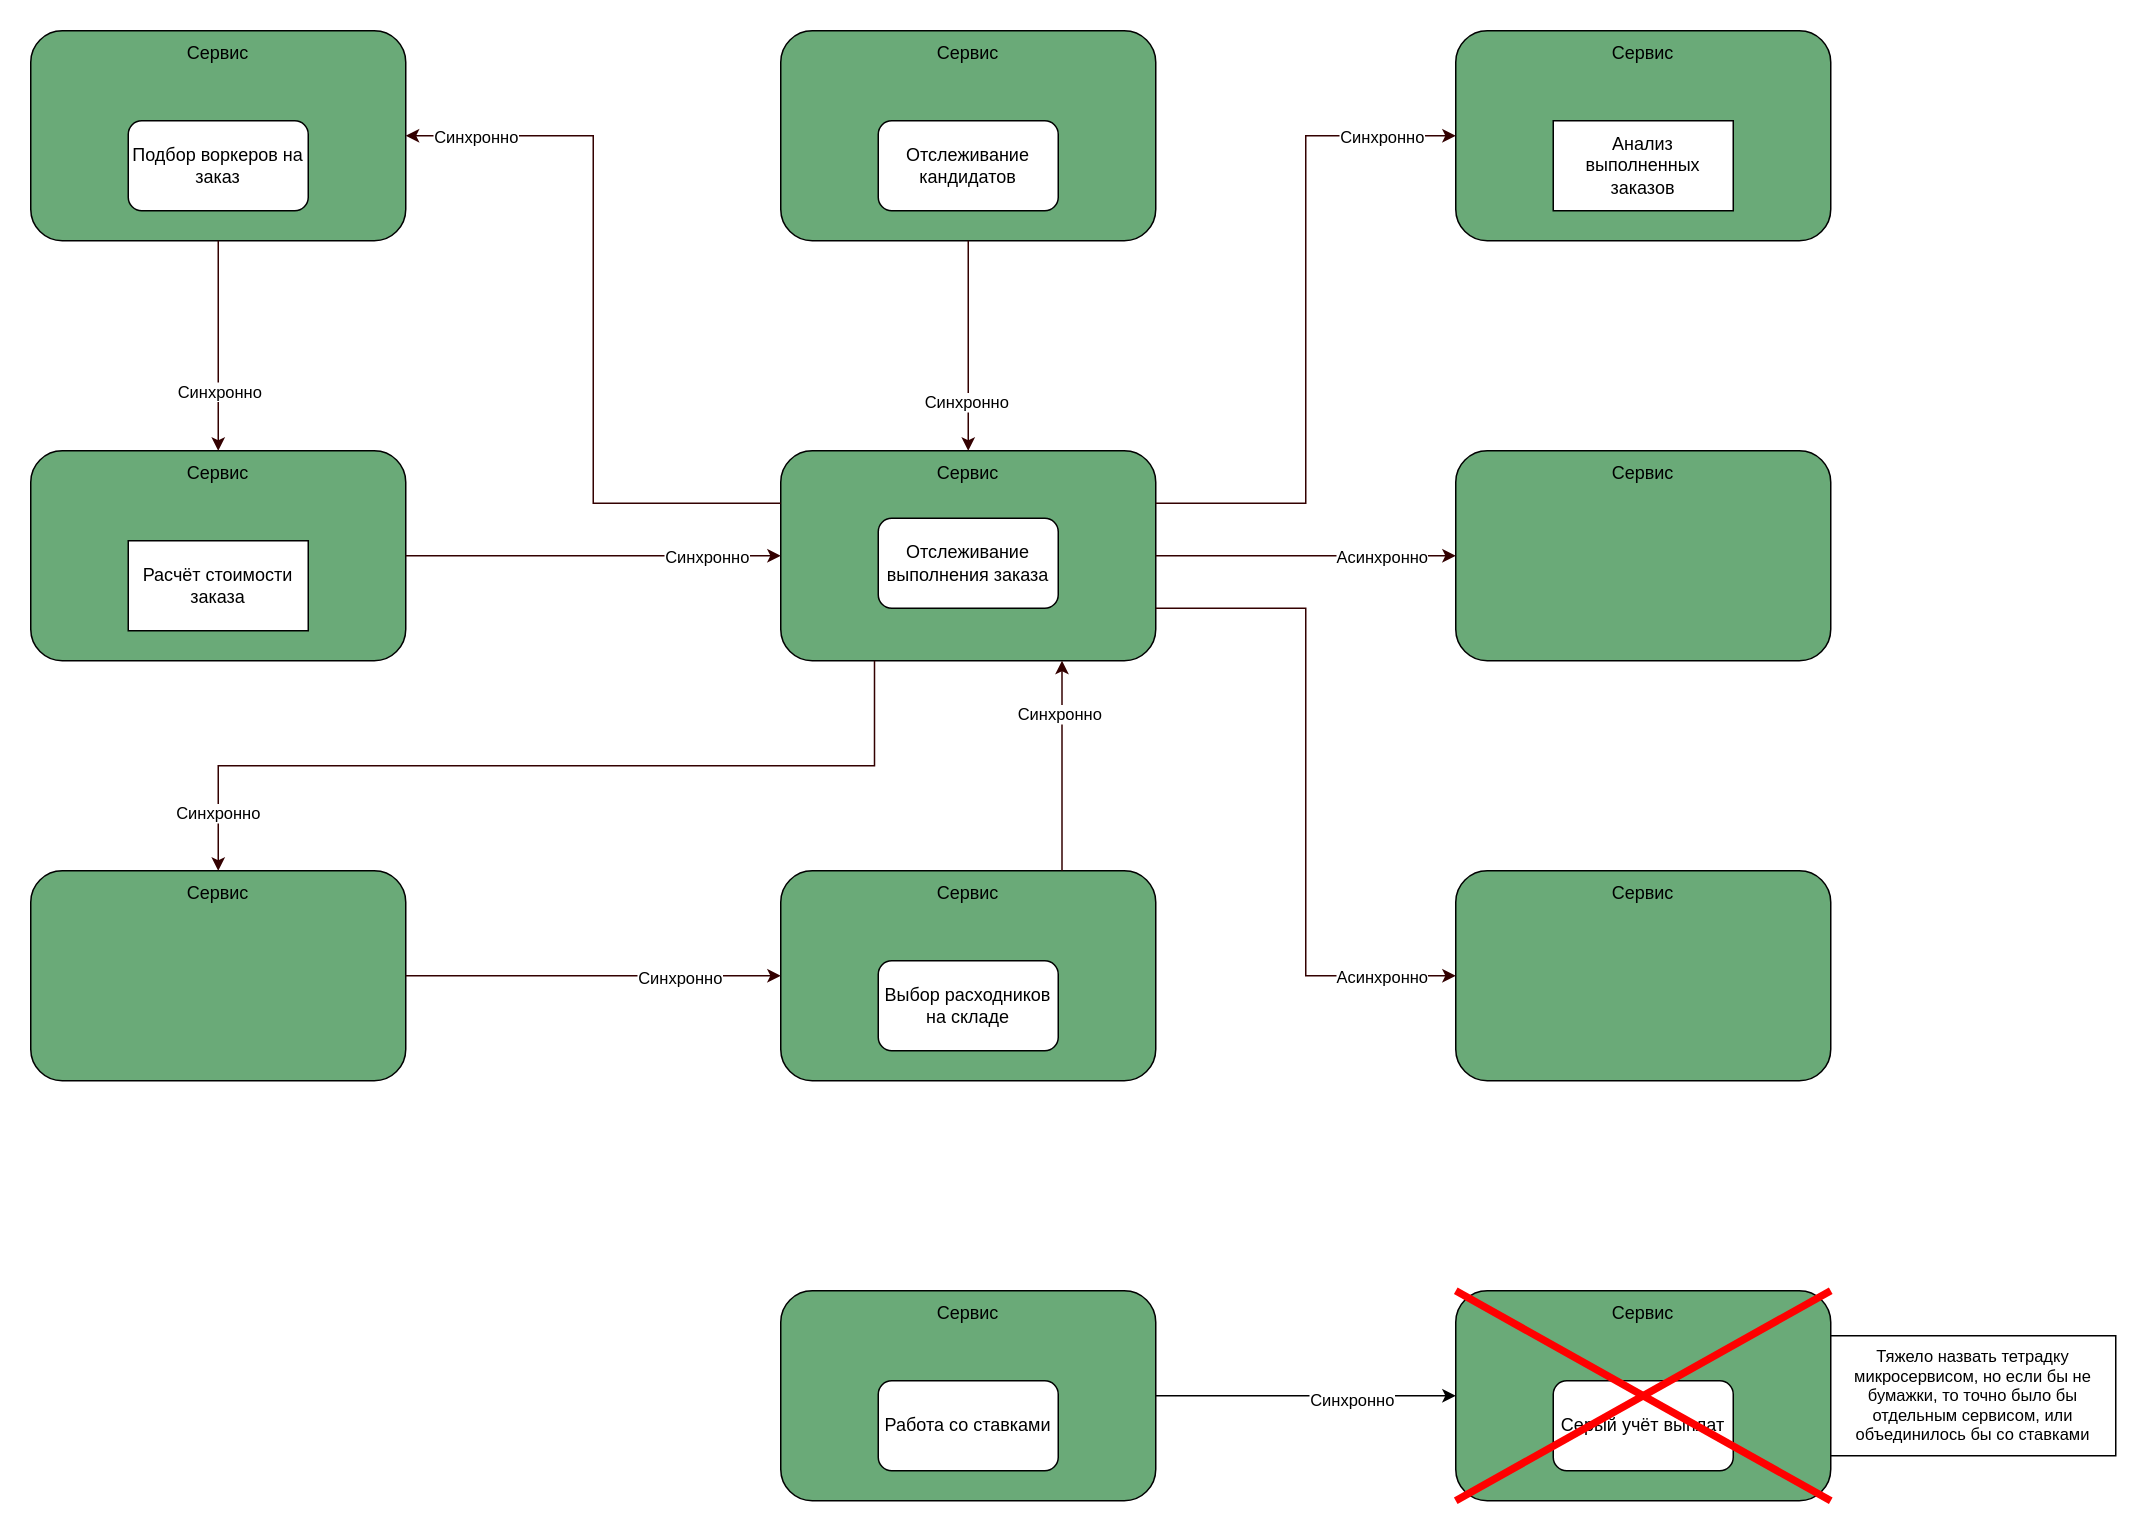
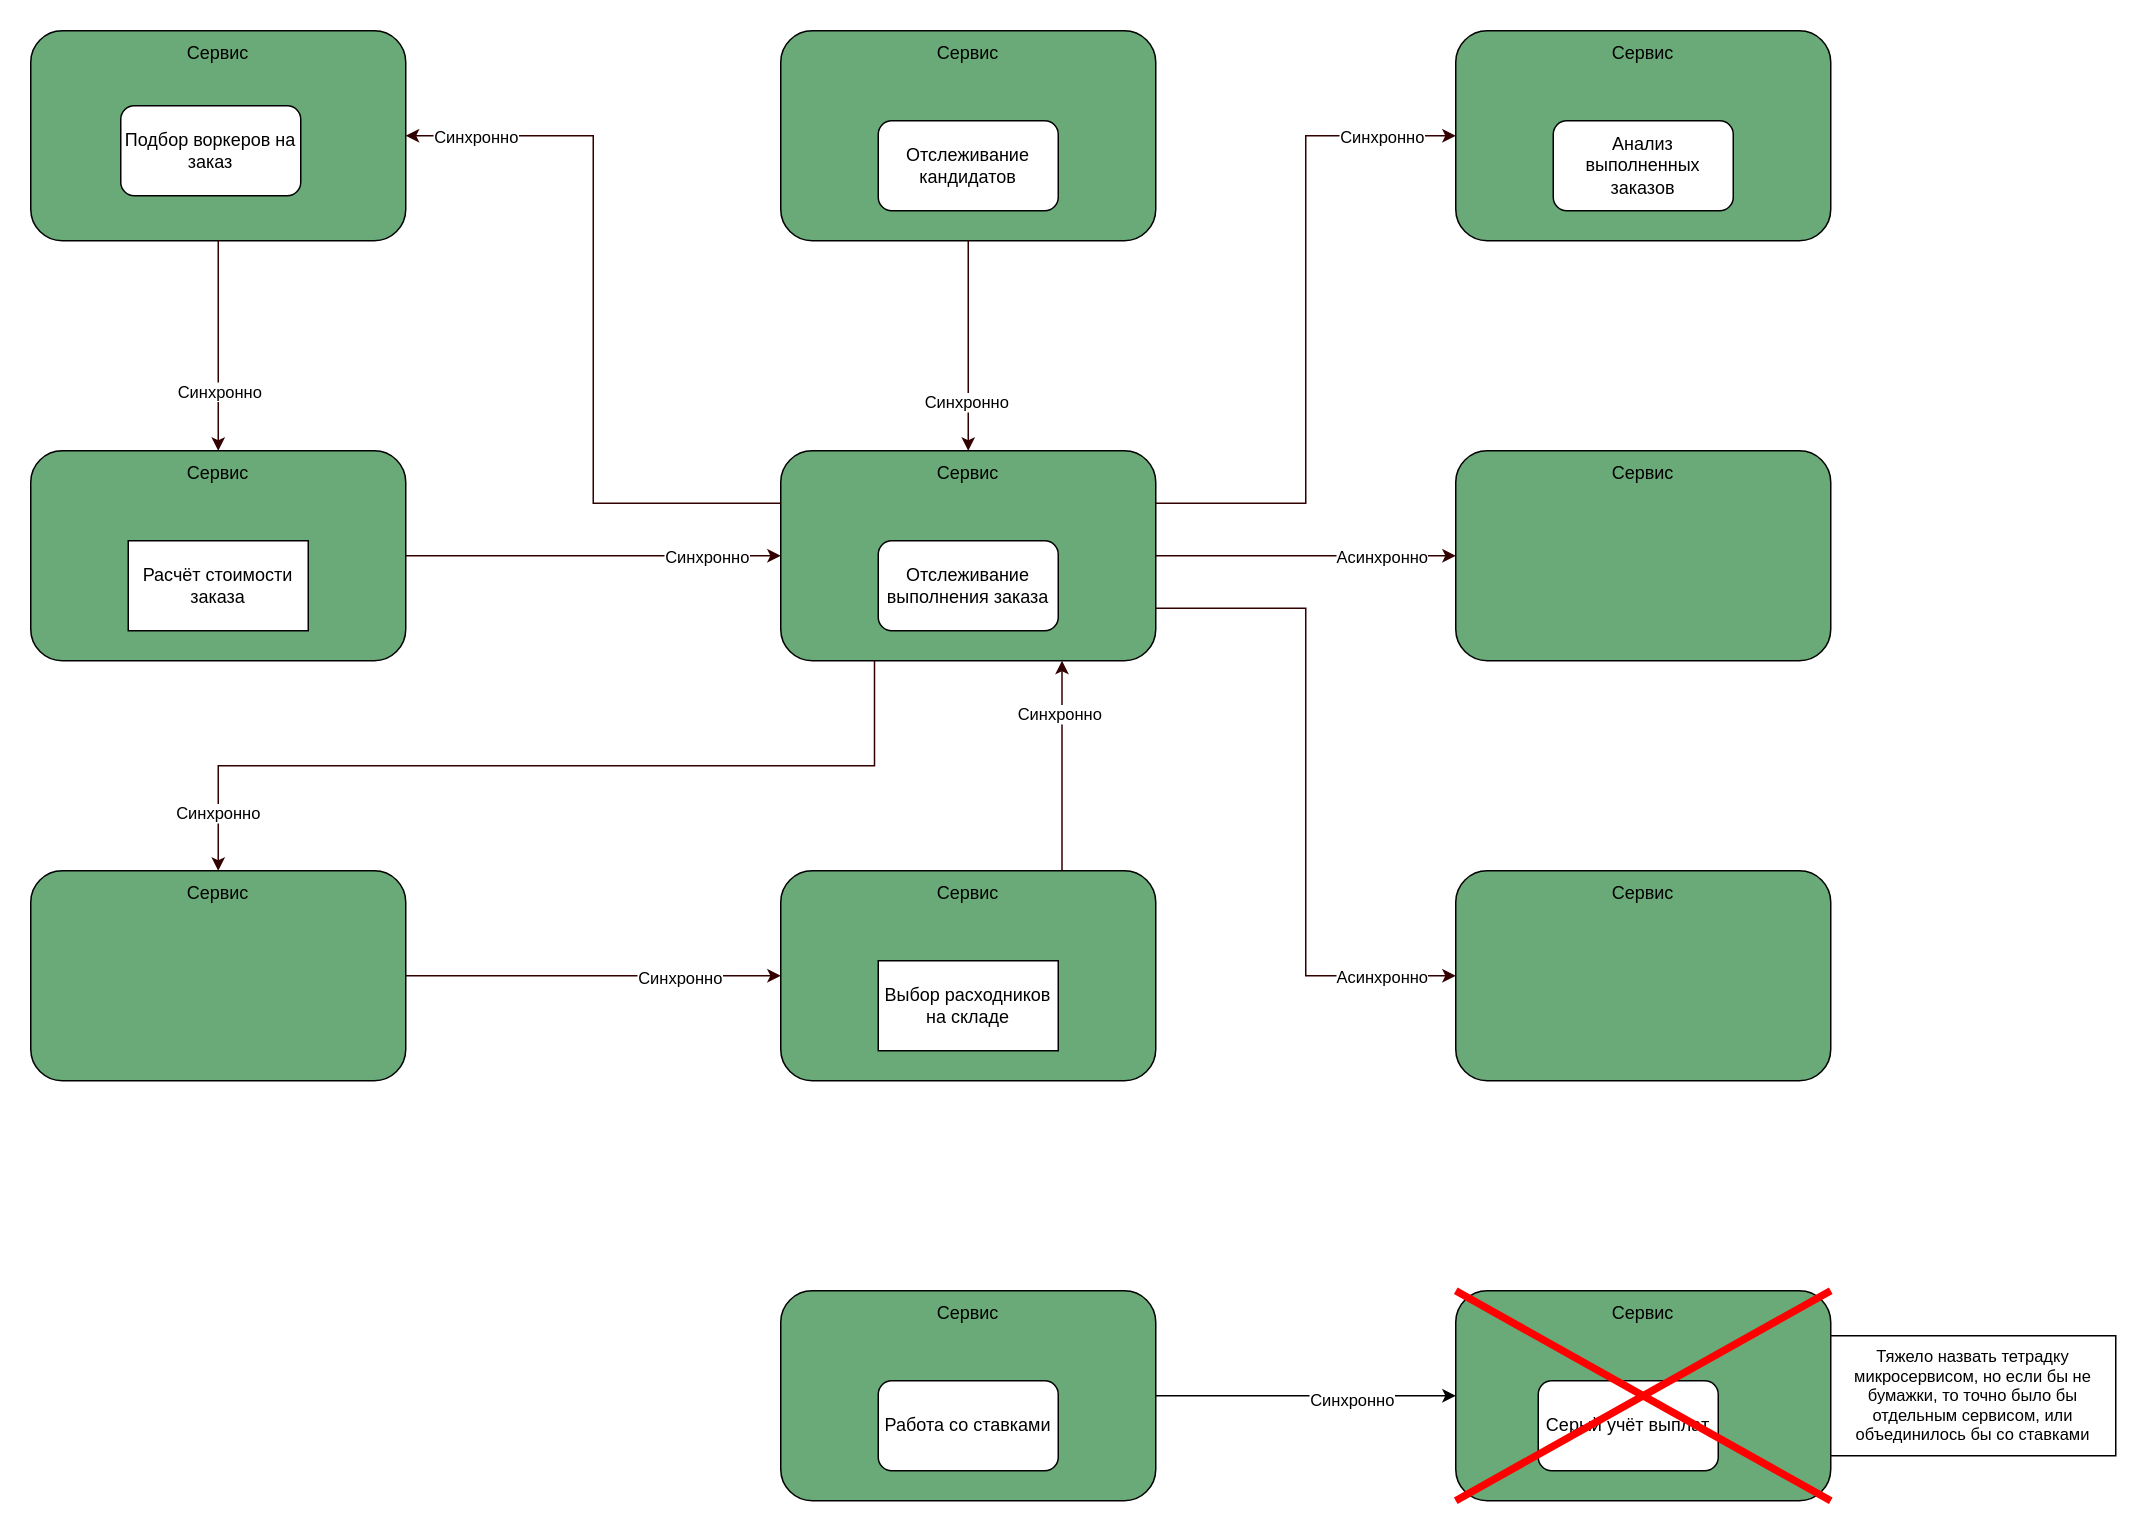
(218, 166) -> (211, 151)
(1643, 166) -> (1643, 166)
(968, 563) -> (968, 586)
(968, 1006) -> (968, 1006)
(1643, 1426) -> (1628, 1426)
